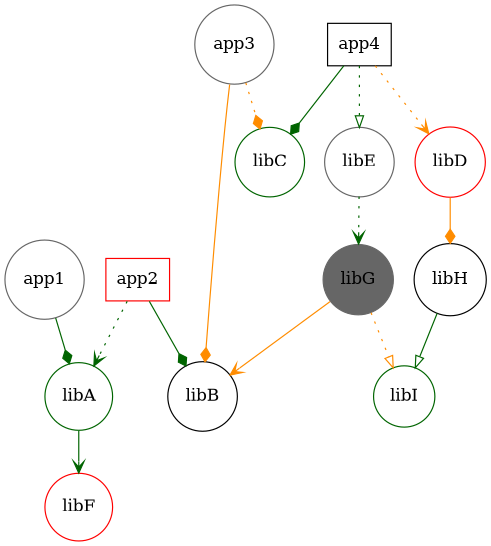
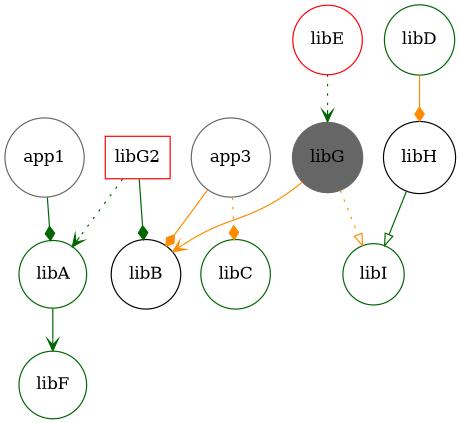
(359, 45) -> none
(359, 162) -> (328, 40)
(450, 162) -> (420, 40)
(138, 280) -> (138, 158)
(79, 507) -> (53, 385)
